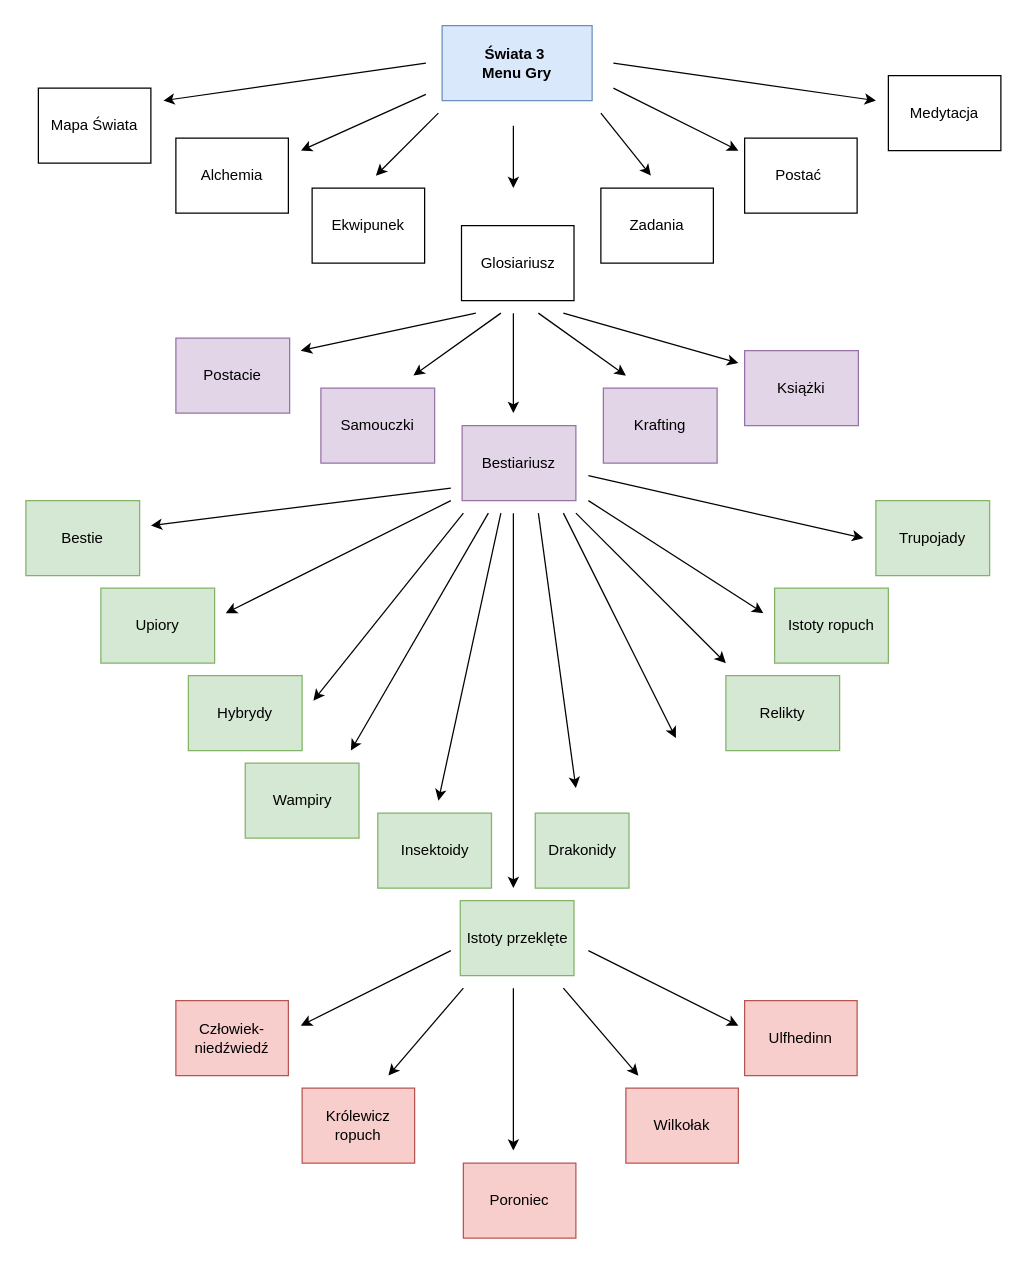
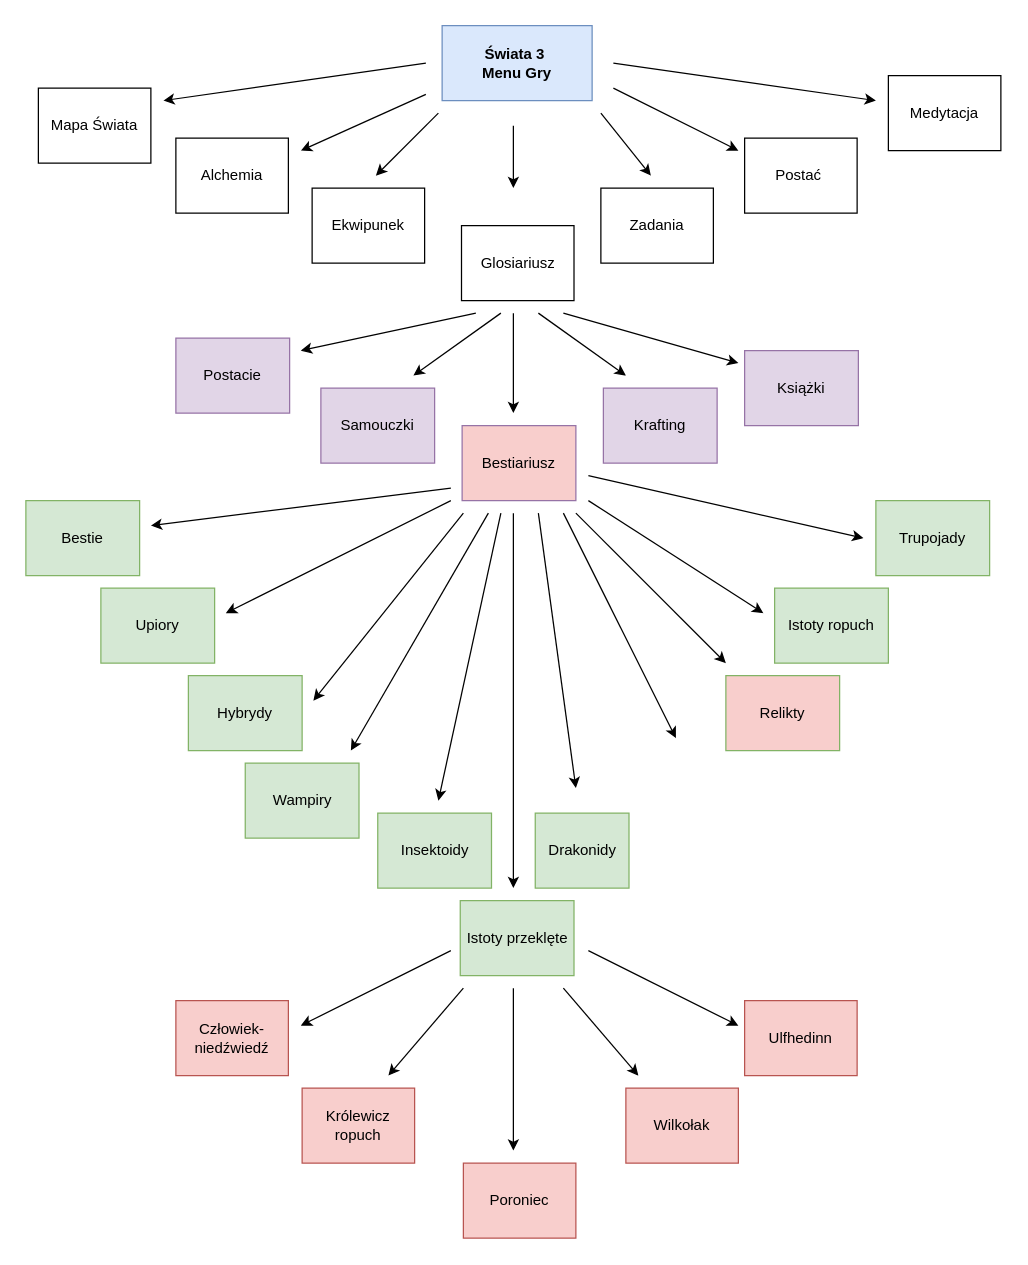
(519, 463) -> (519, 463)
(783, 713) -> (783, 713)
